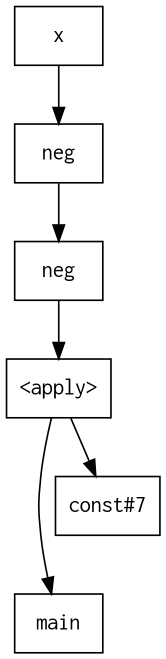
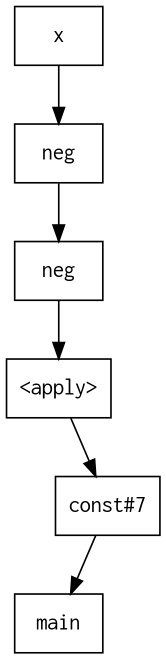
(39, 498) -> (86, 557)
